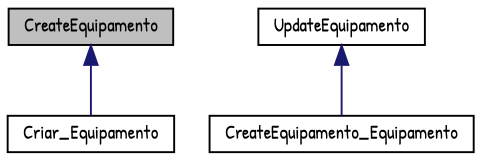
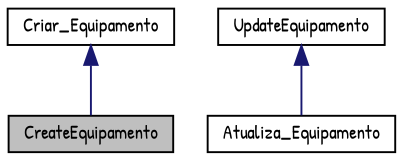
(91, 90) -> (91, 90)
(342, 134) -> (301, 134)
